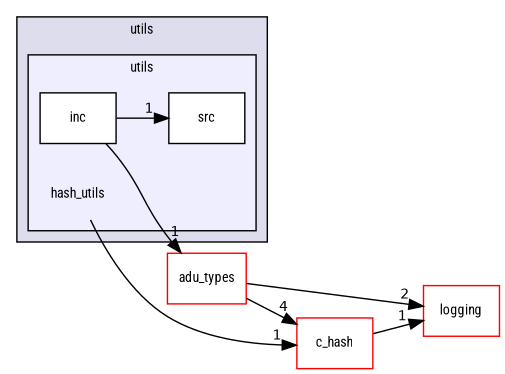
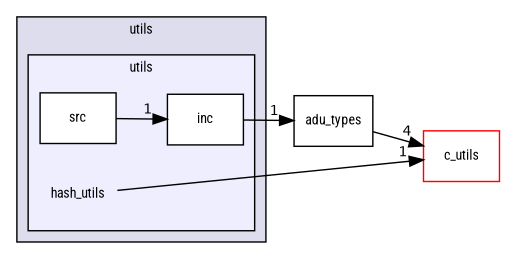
(135, 118) -> (135, 119)
(207, 279) -> (333, 121)
(461, 311) -> none
(335, 343) -> (461, 156)
